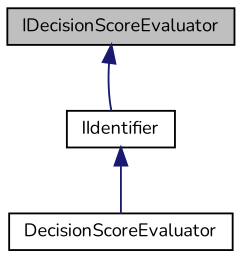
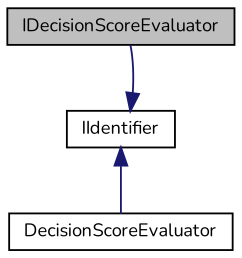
(109, 87) -> (133, 69)
